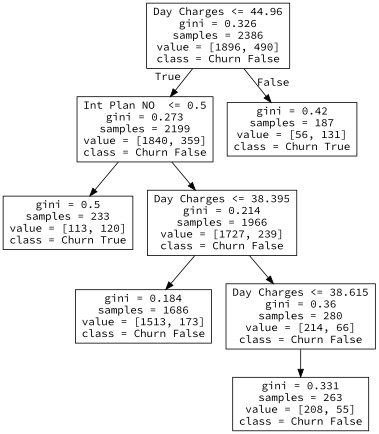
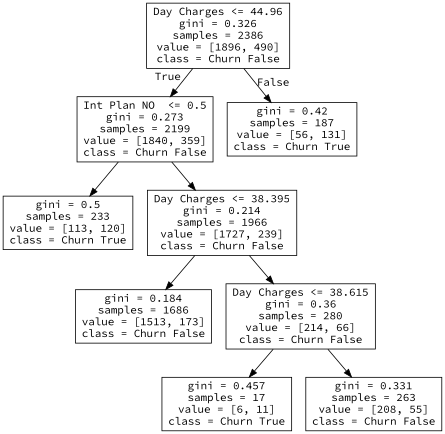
none -> (227, 404)
